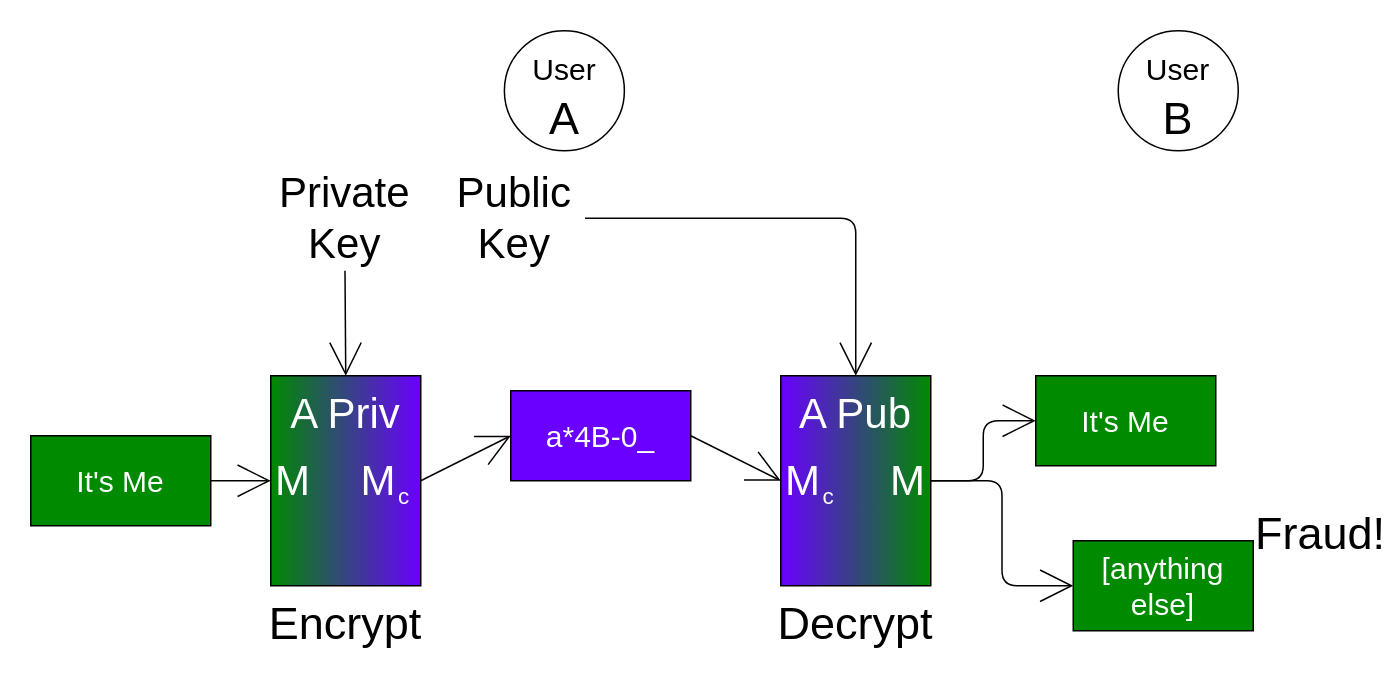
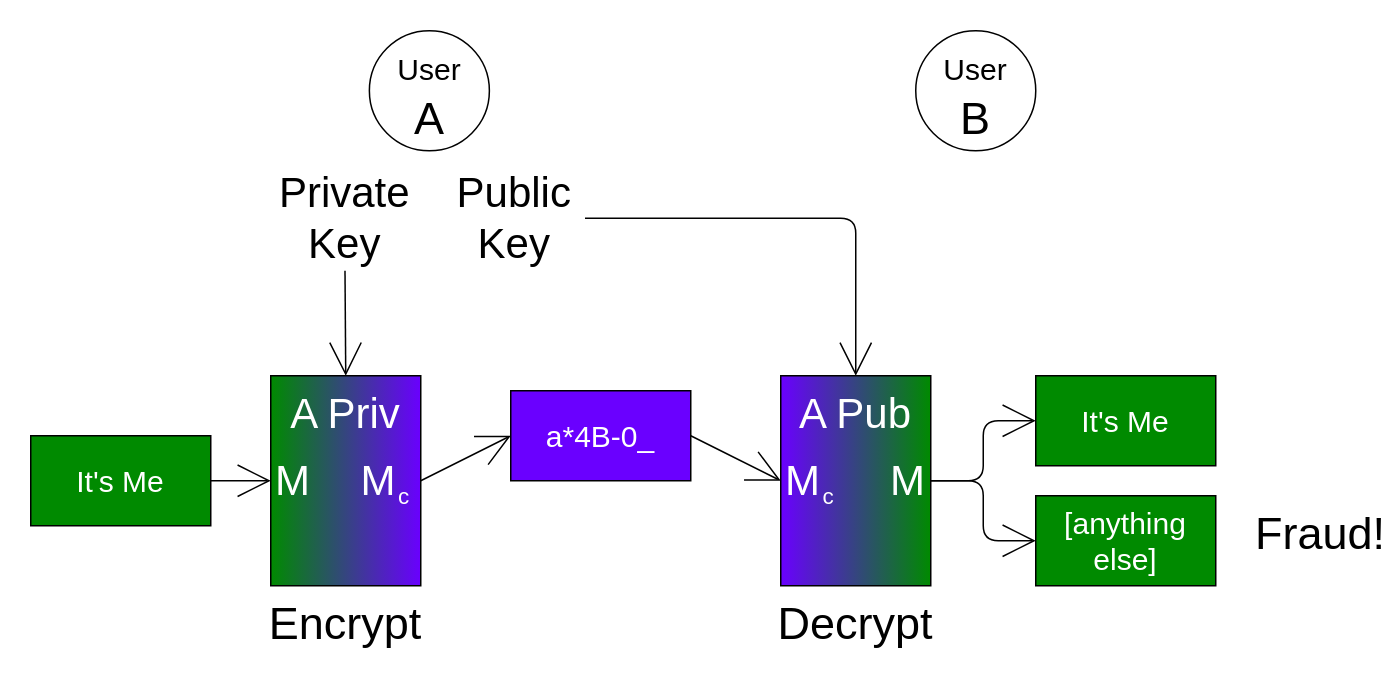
(564, 91) -> (429, 91)
(1178, 91) -> (976, 91)
(1163, 586) -> (1126, 541)
